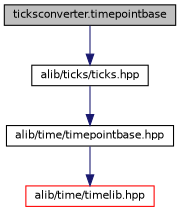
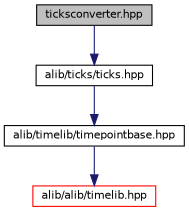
(90, 15) -> (94, 15)
(90, 136) -> (94, 136)
(90, 196) -> (94, 196)
